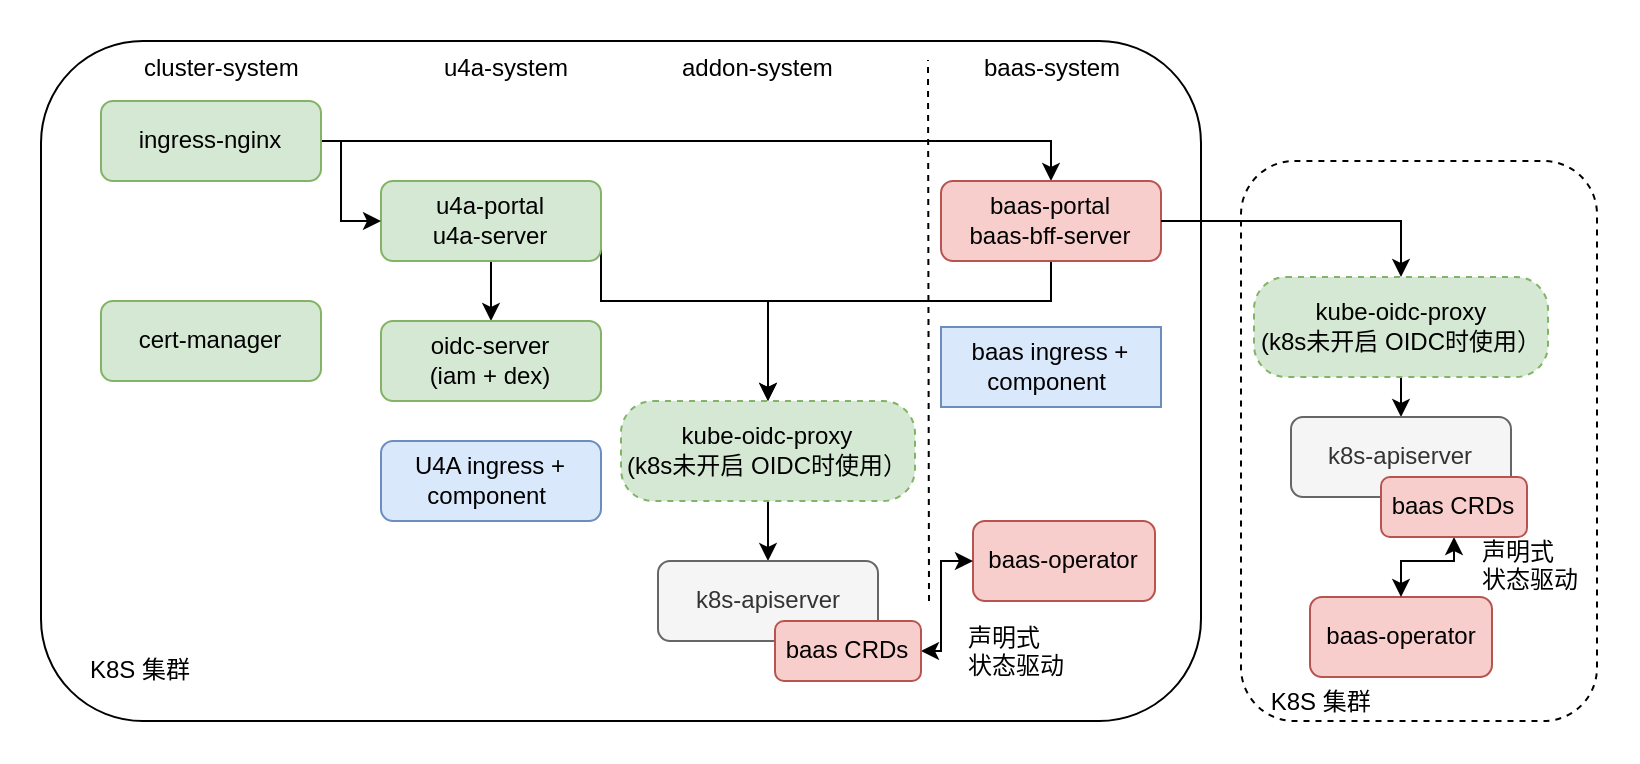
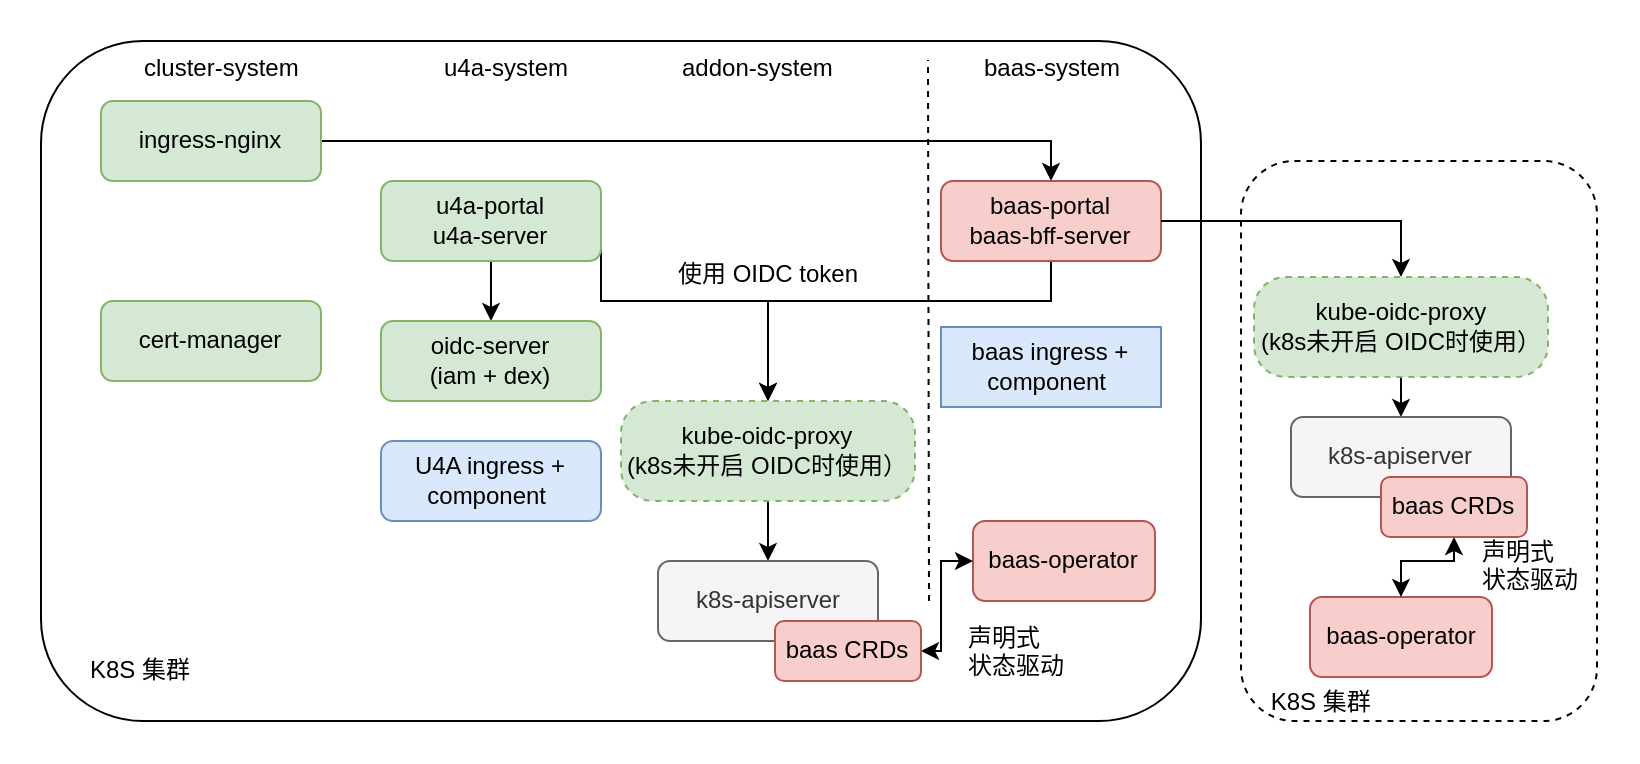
(341, 196) -> none
none -> (775, 277)
